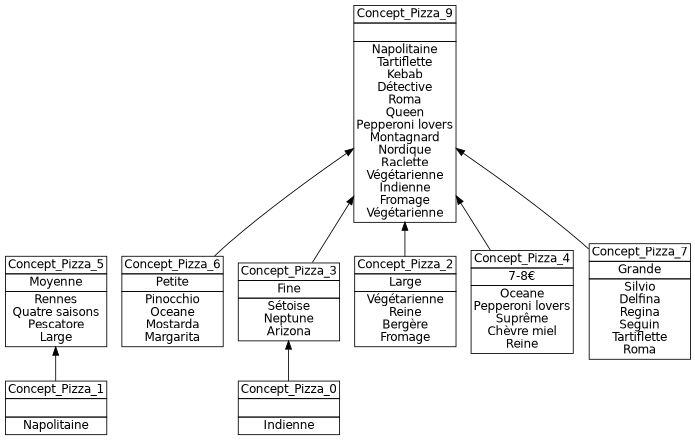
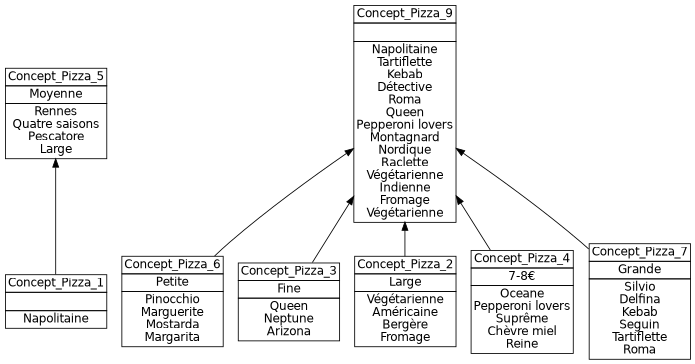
(289, 307) -> (289, 307)
(173, 312) -> (173, 312)
(405, 312) -> (405, 312)
(640, 312) -> (640, 312)
(289, 408) -> none
